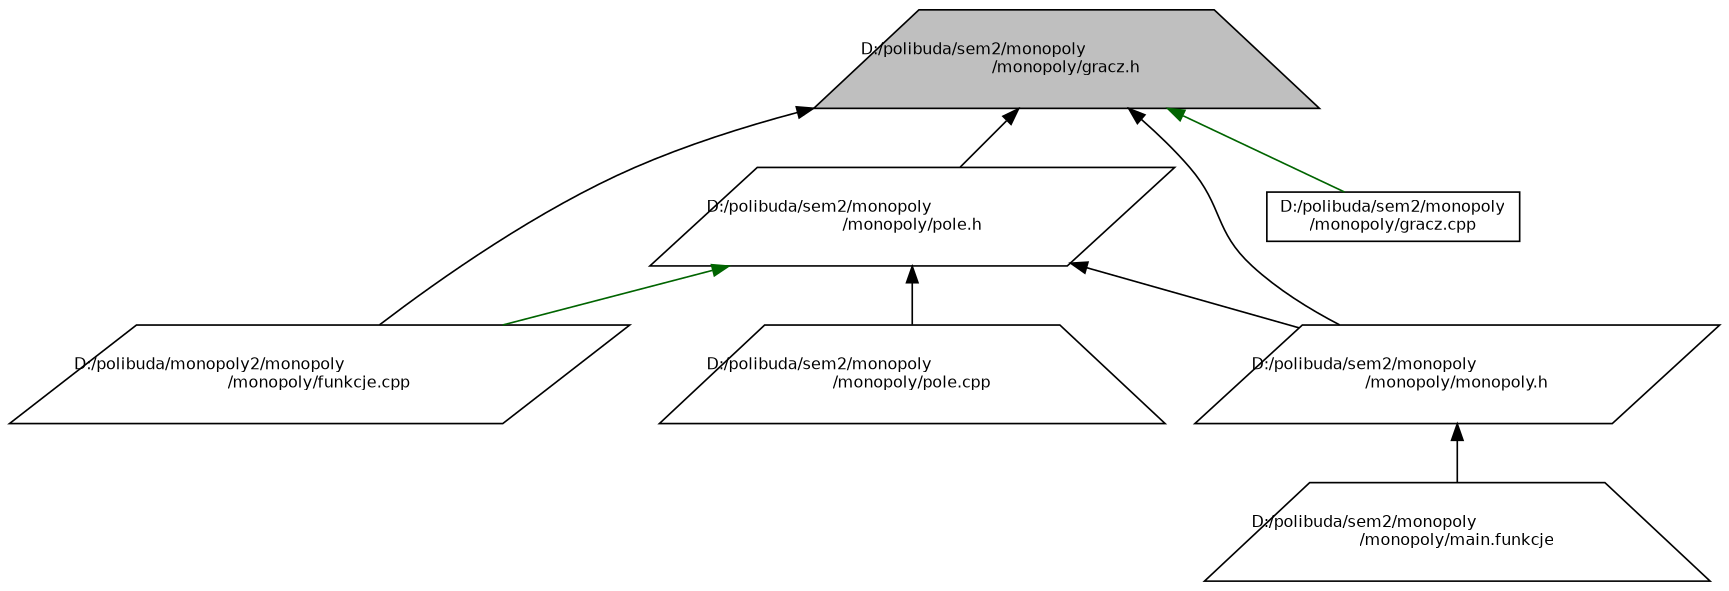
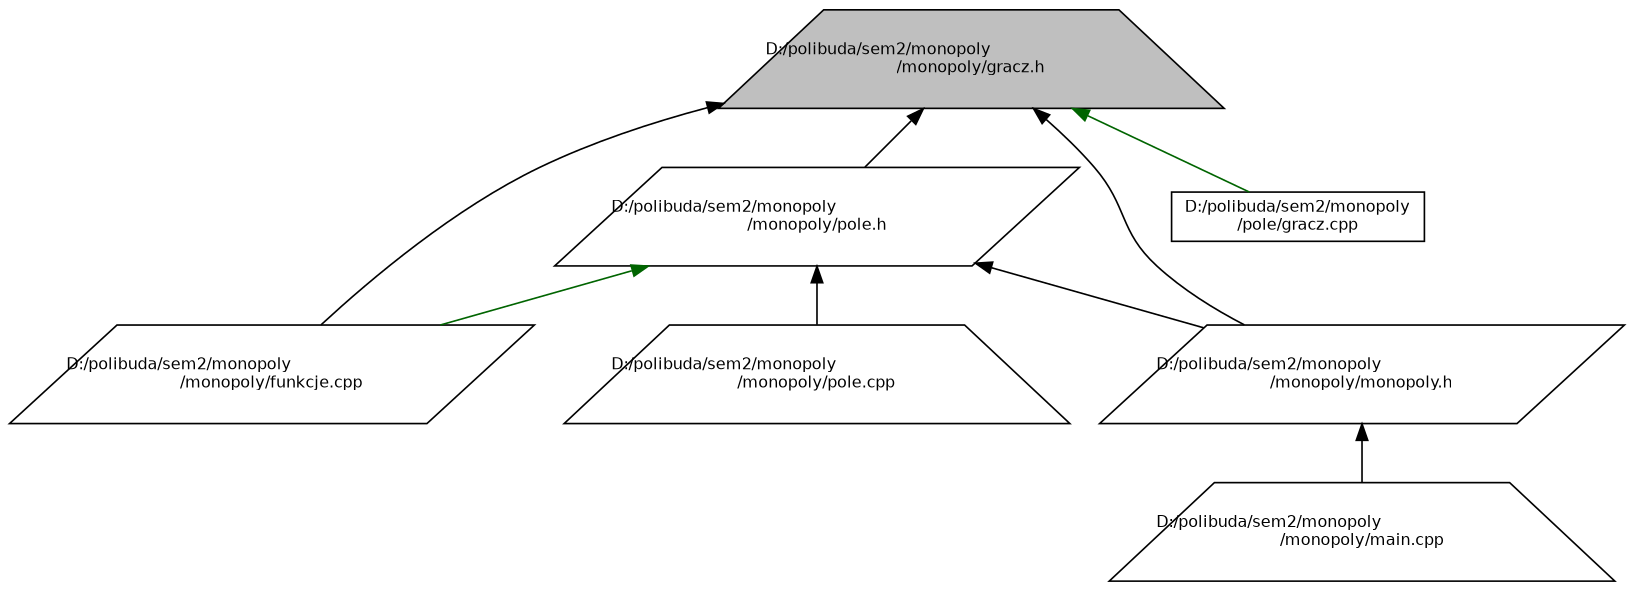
(1393, 217) -> (1298, 217)
(320, 374) -> (272, 374)
(1457, 532) -> (1362, 532)
